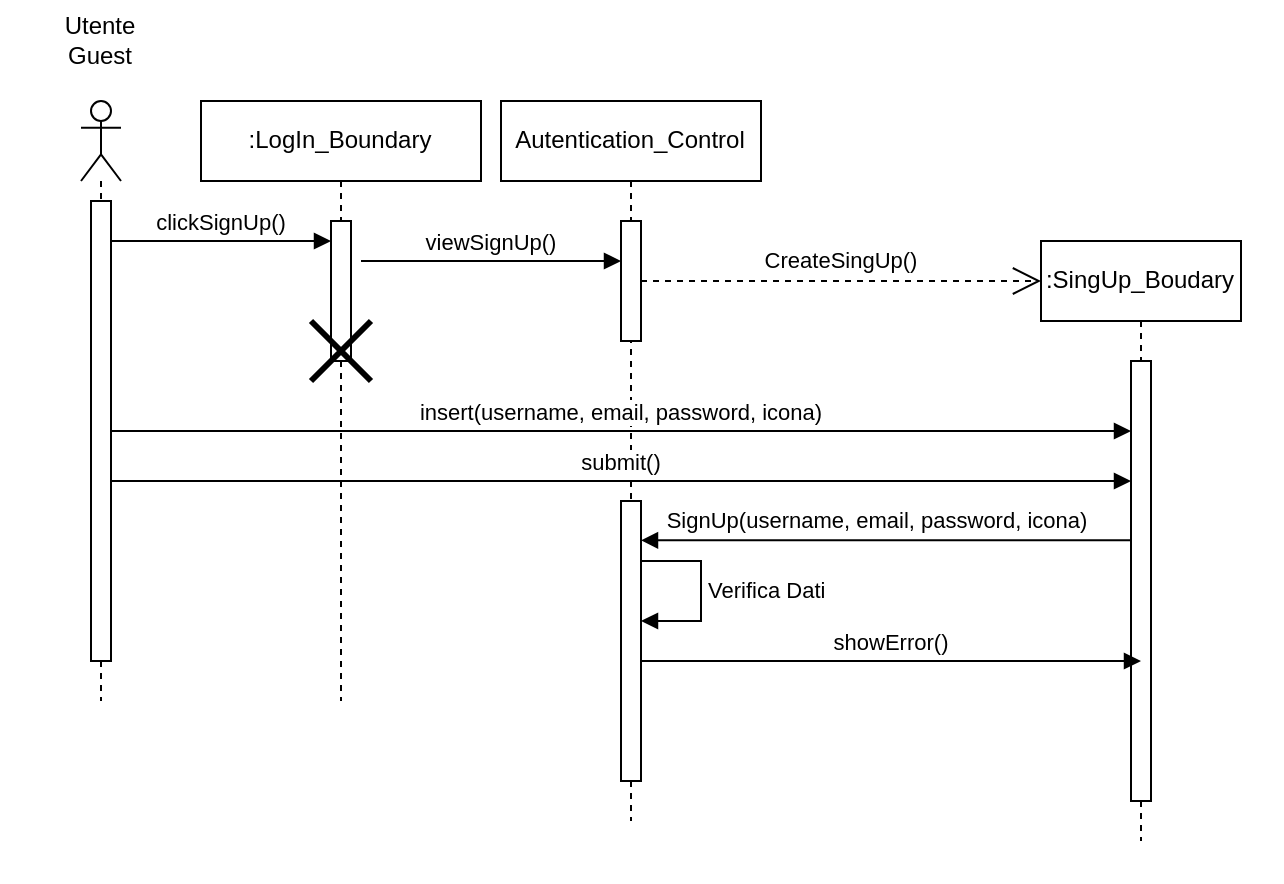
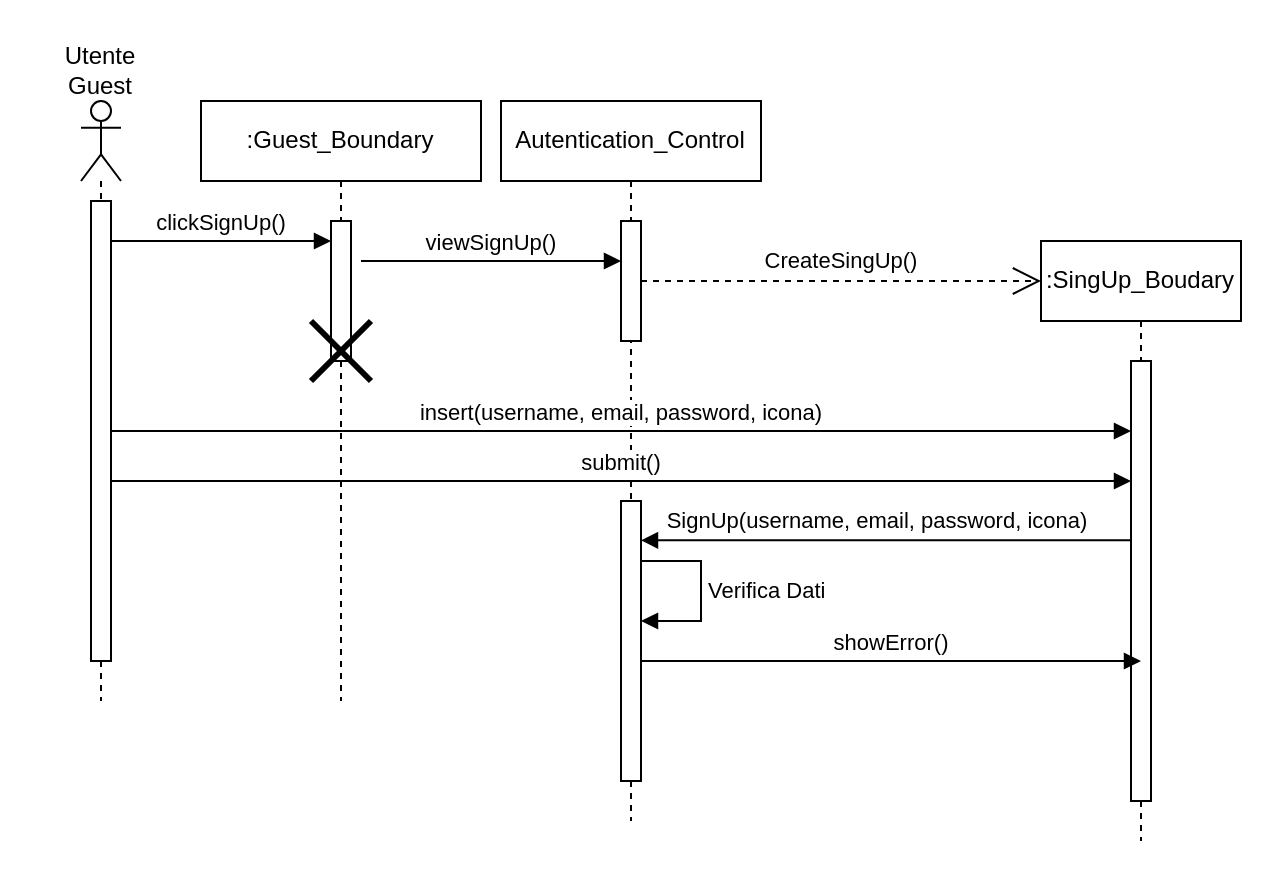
(101, 41) -> (101, 71)
(341, 141) -> (341, 141)
